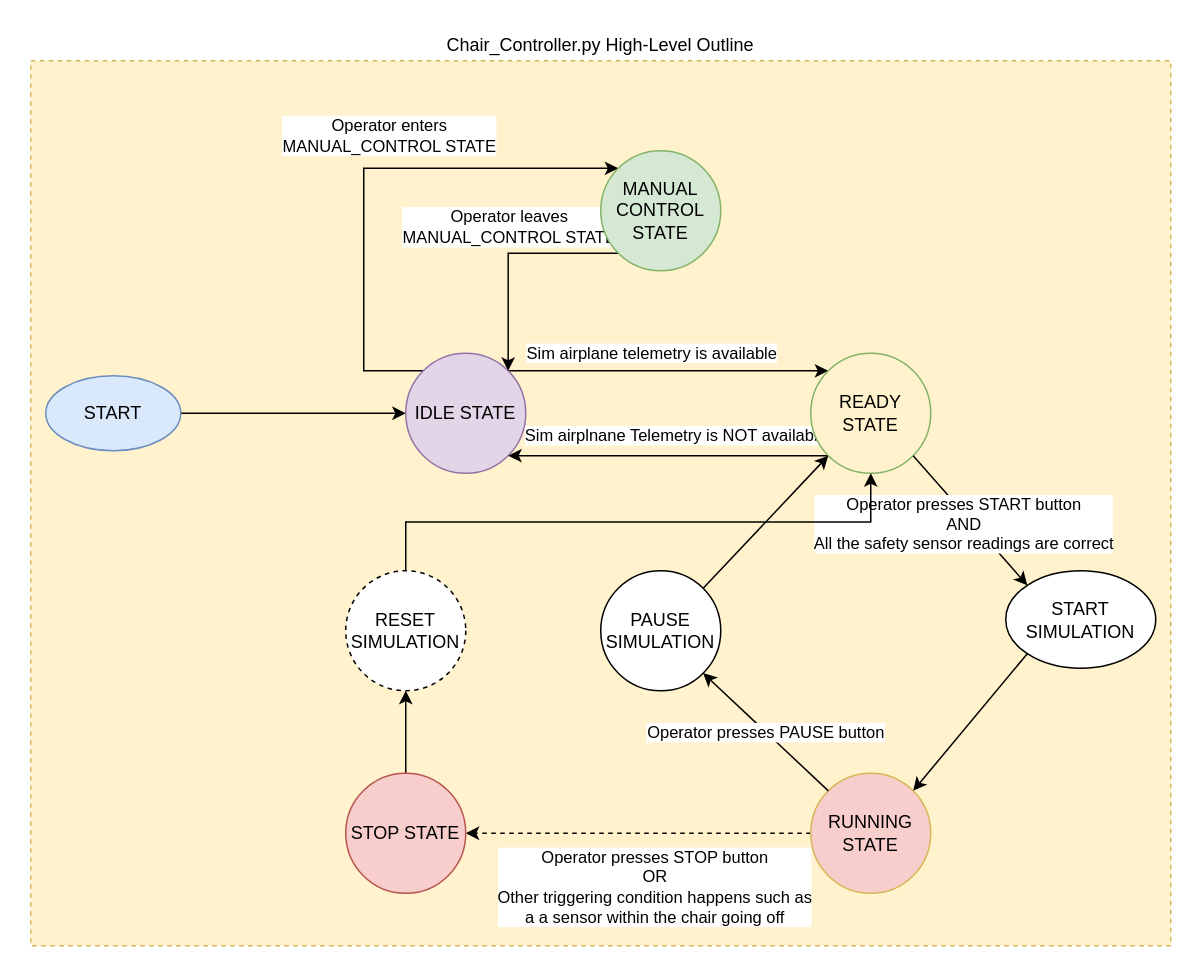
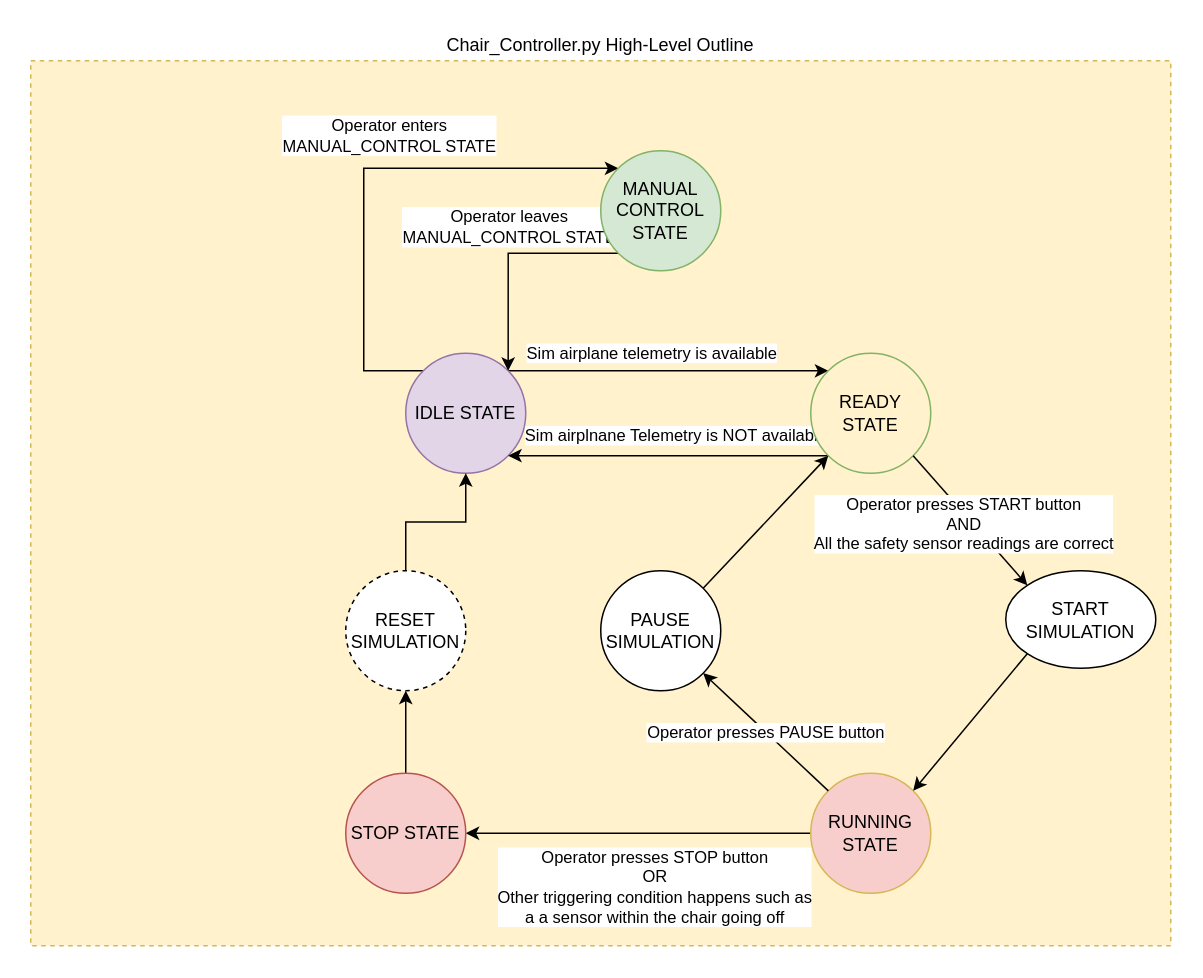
(113, 413) -> none
(288, 413) -> none
(686, 522) -> (466, 504)
(642, 833) -> (642, 833)
